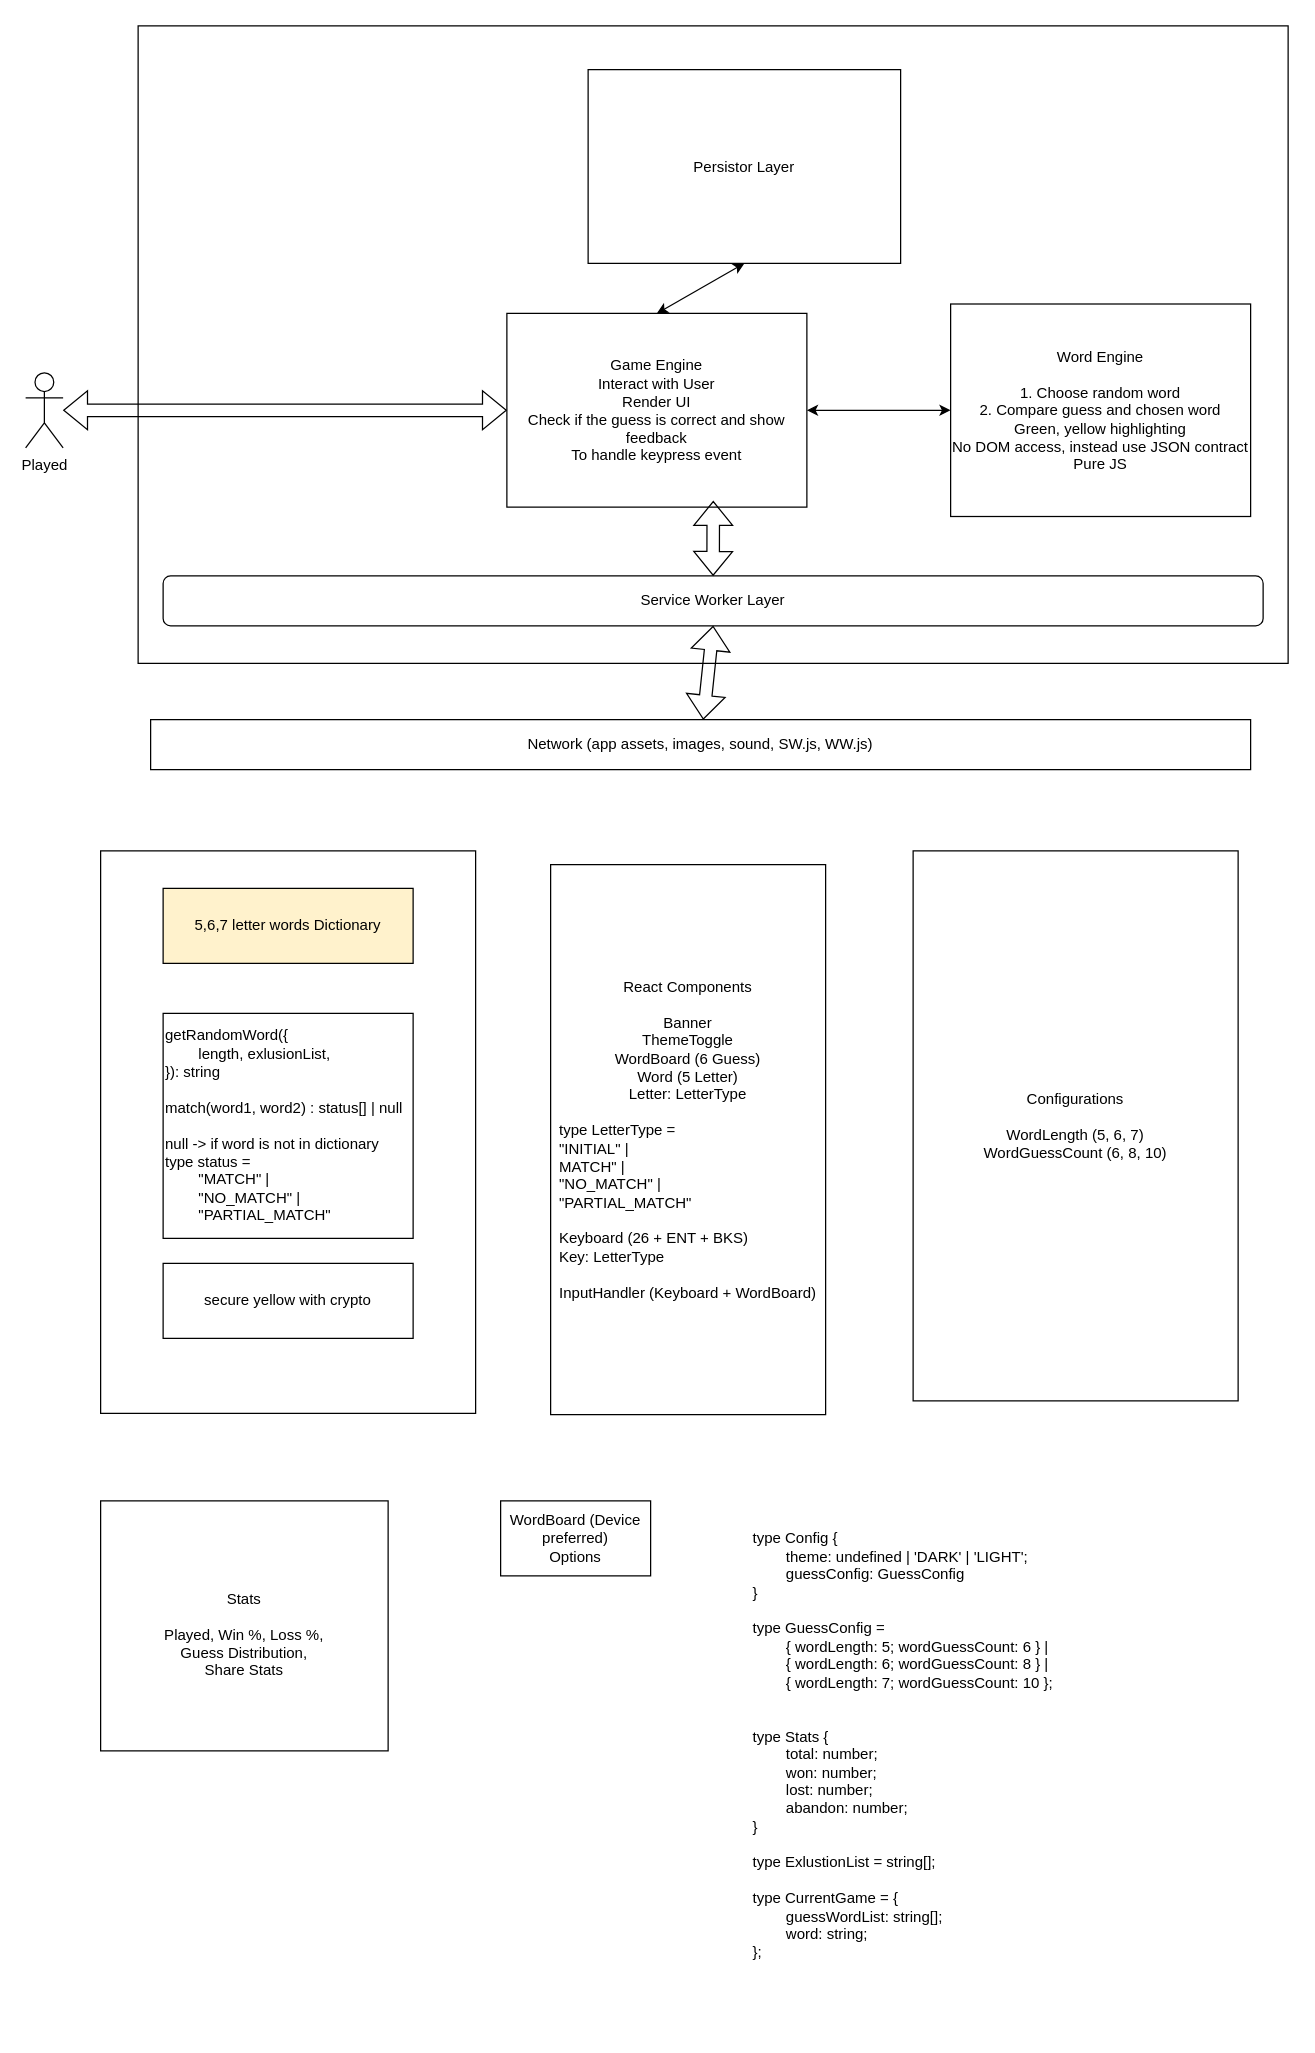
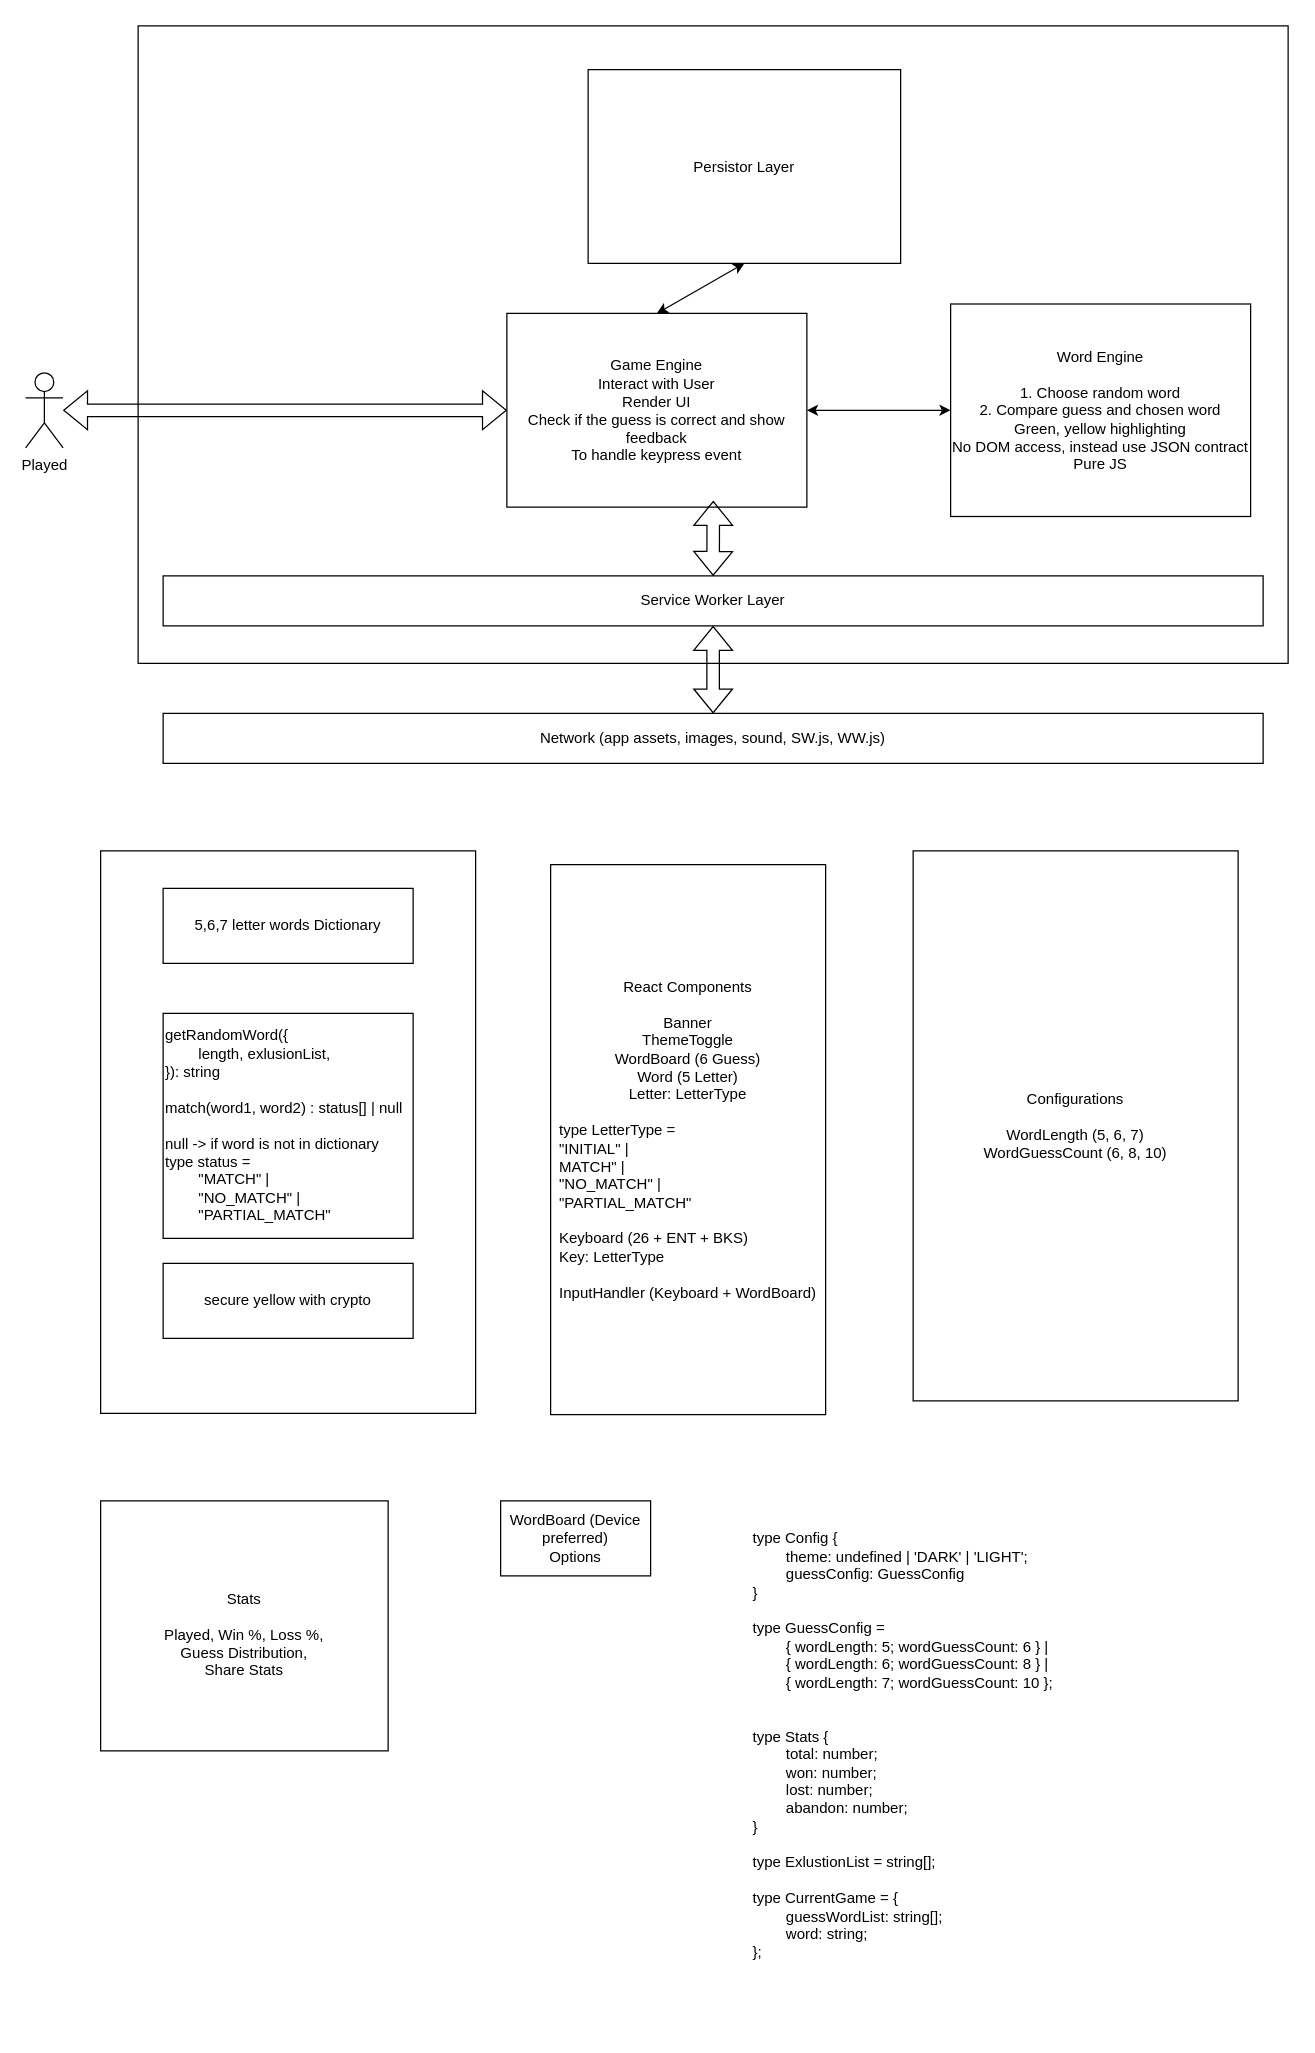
(713, 601) -> (713, 601)
(701, 744) -> (713, 738)
(288, 926) -> (288, 926)
